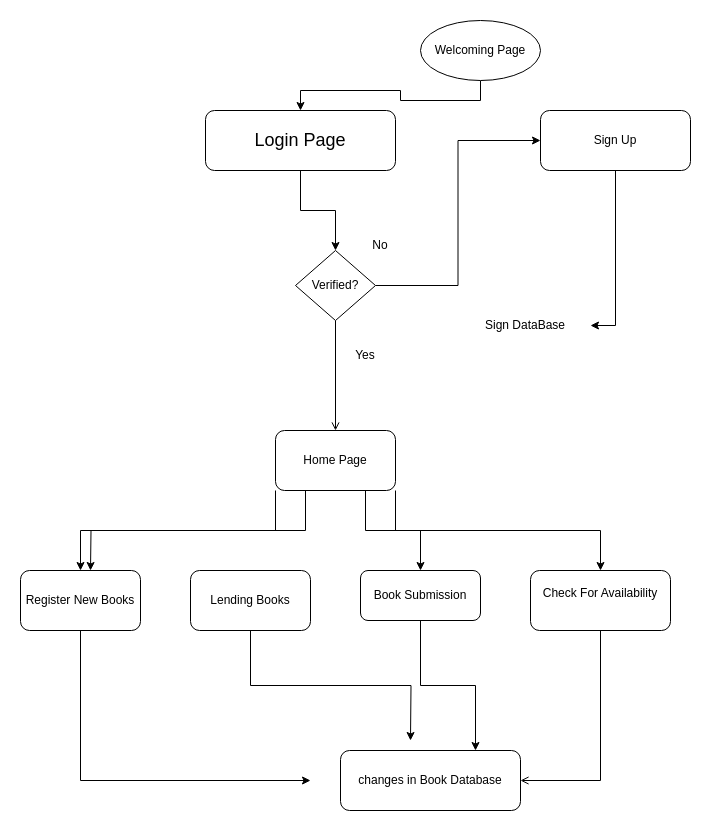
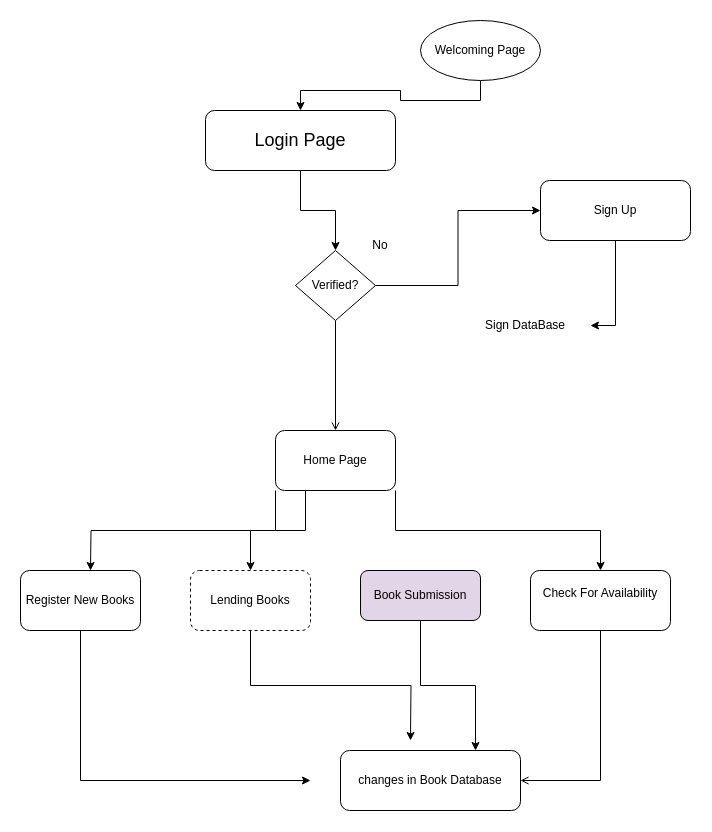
(616, 141) -> (616, 211)
(366, 356) -> none
(366, 524) -> none
(81, 543) -> (251, 548)
(421, 596) -> (421, 596)
(251, 601) -> (251, 601)
